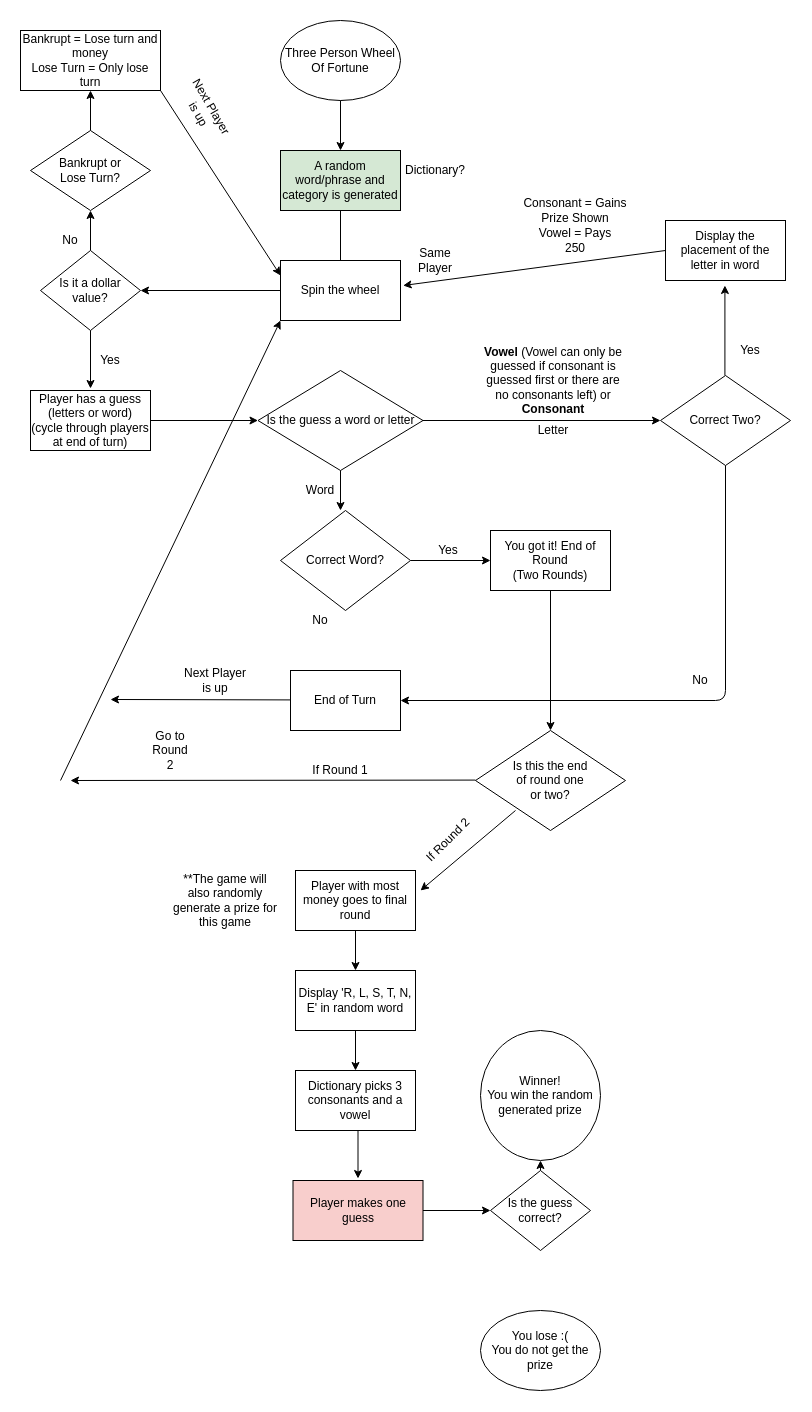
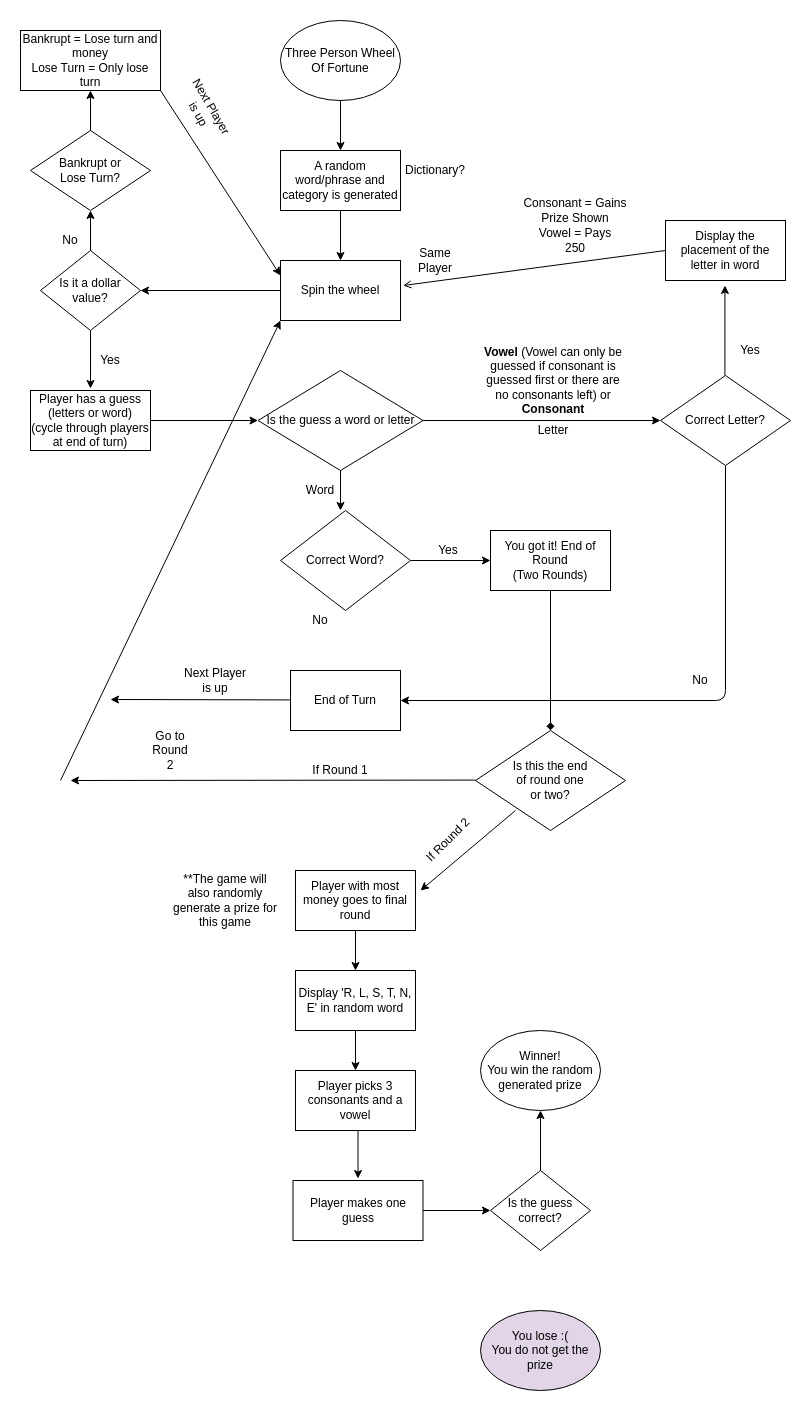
(341, 181) -> (341, 181)
(341, 255) -> (341, 252)
(411, 284) -> (409, 285)
(726, 421) -> (726, 421)
(551, 722) -> (551, 722)
(541, 1096) -> (541, 1071)
(356, 1101) -> (356, 1101)
(358, 1211) -> (358, 1211)
(541, 1351) -> (541, 1351)
